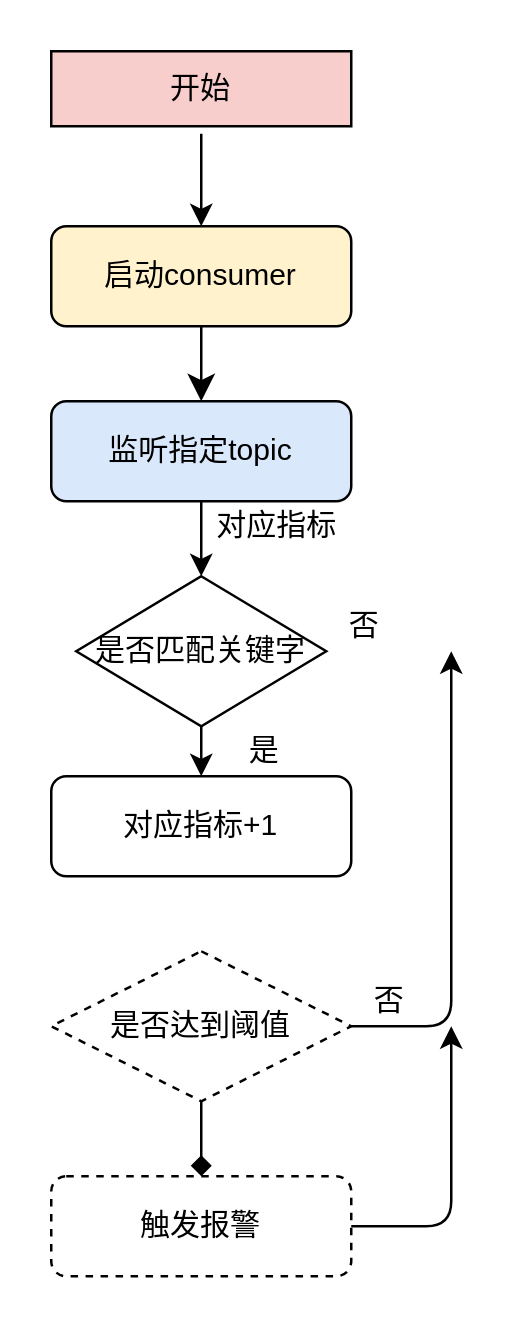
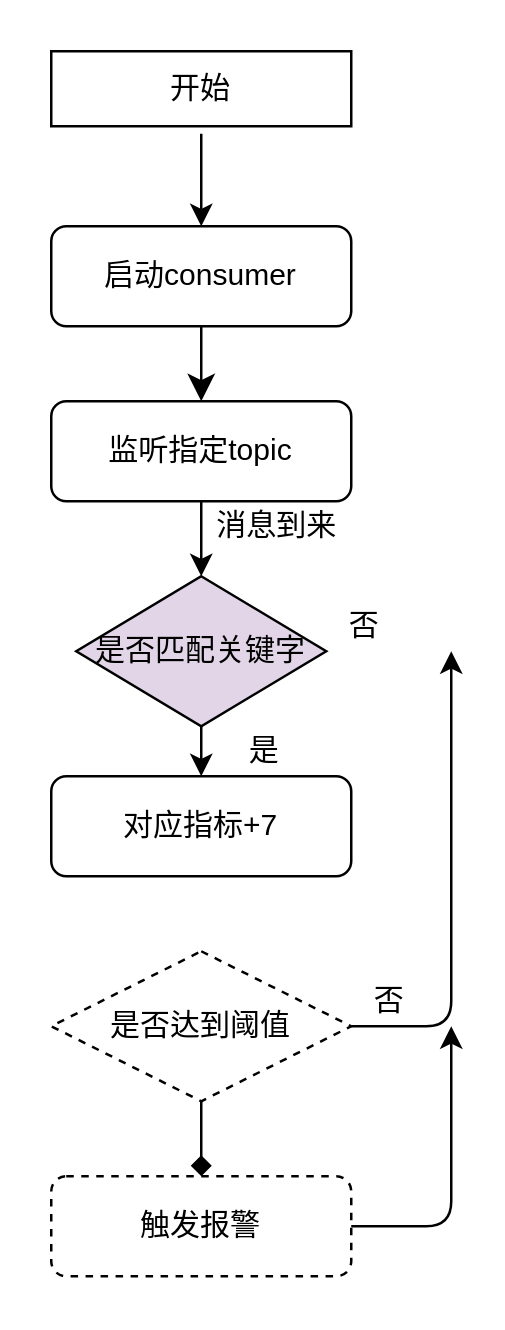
(201, 89) -> (201, 89)
(201, 276) -> (201, 276)
(201, 451) -> (201, 451)
(278, 526) -> (278, 526)
(201, 651) -> (201, 651)
(201, 826) -> (201, 826)
